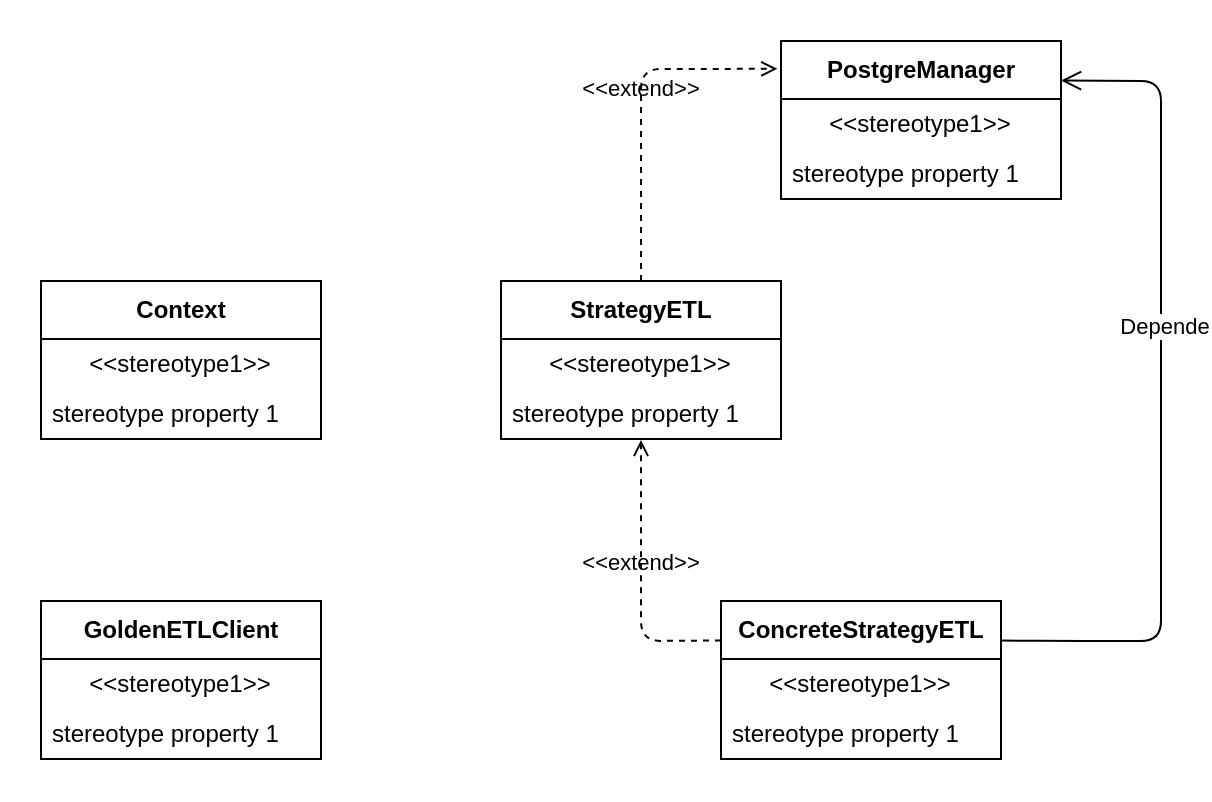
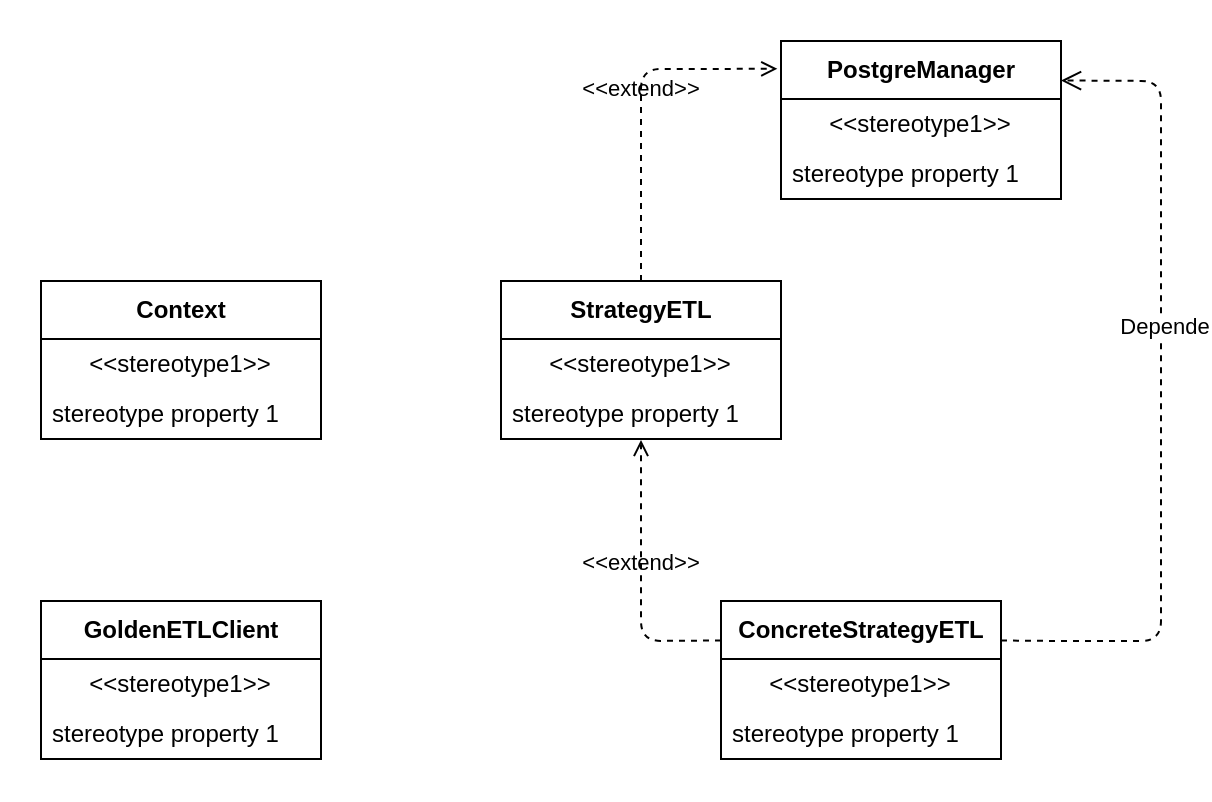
(1161, 560) -> (1161, 560)
